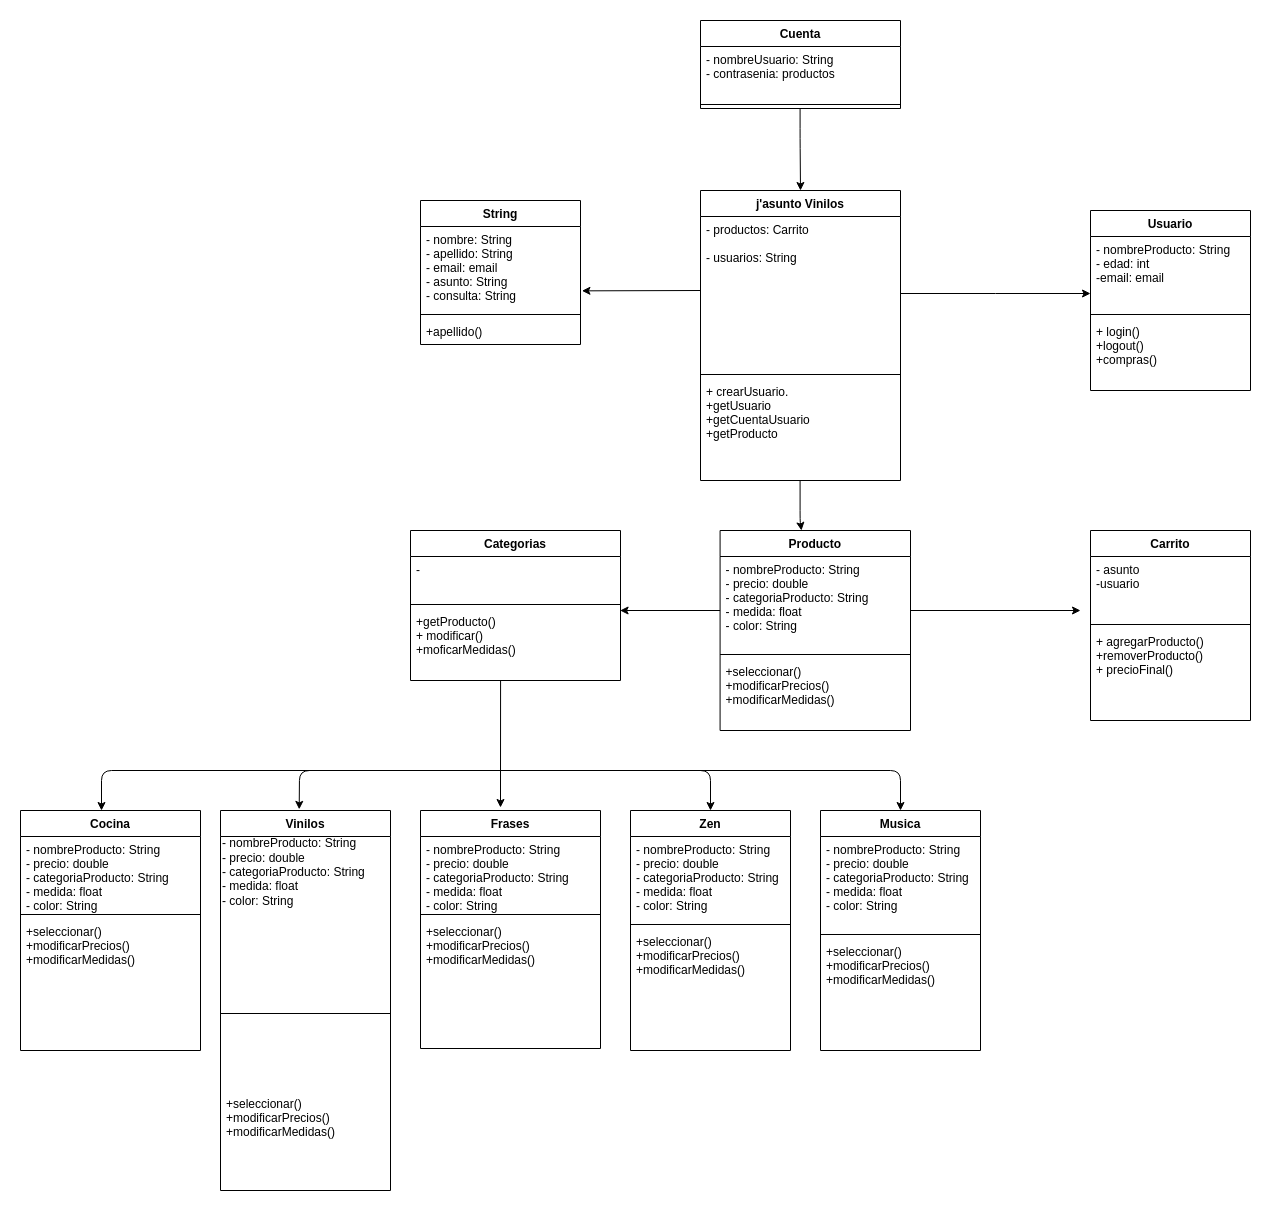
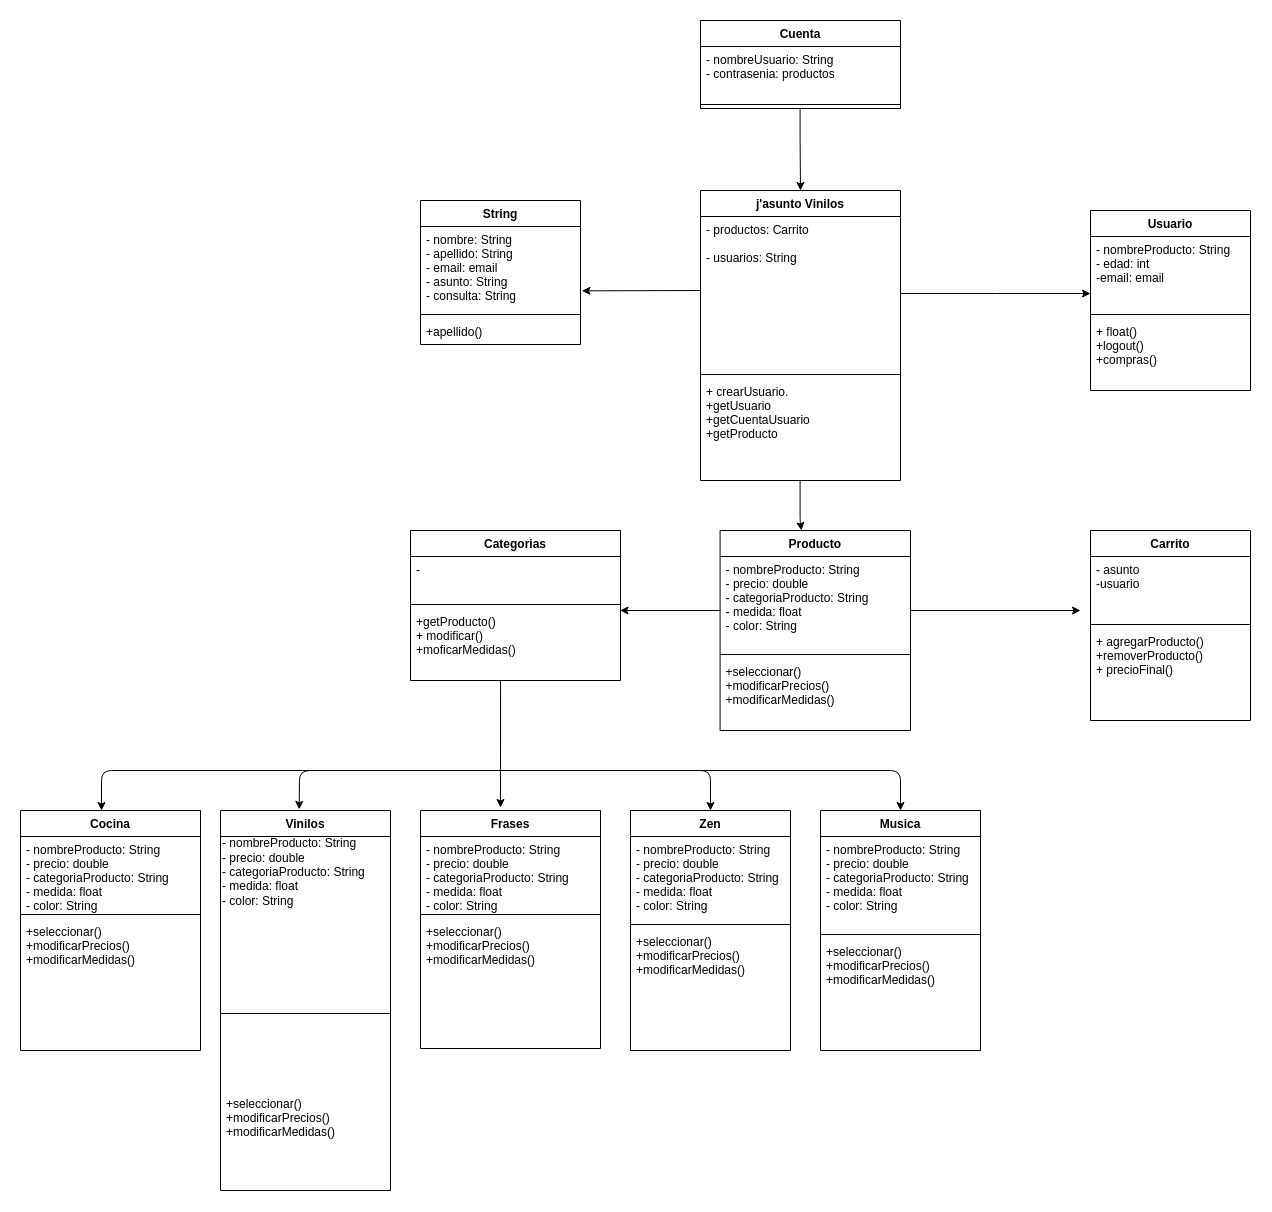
(1122, 332) -> (1123, 332)
